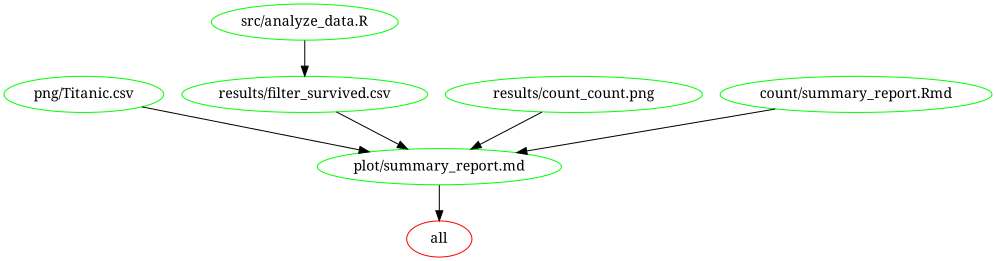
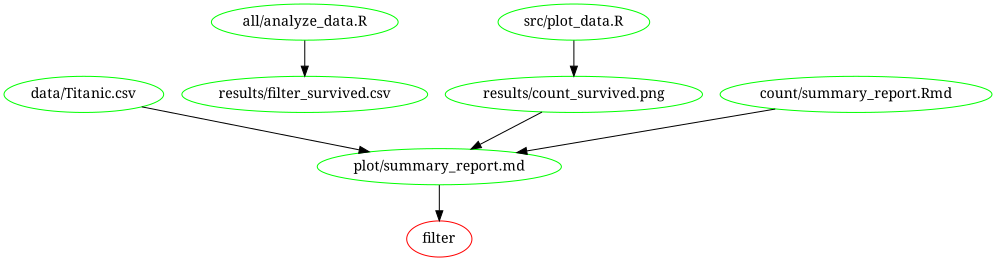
(305, 22) -> (305, 22)
none -> (574, 22)
(84, 94) -> (84, 94)
(574, 94) -> (574, 94)
(367, 128) -> none
(439, 239) -> (439, 239)
